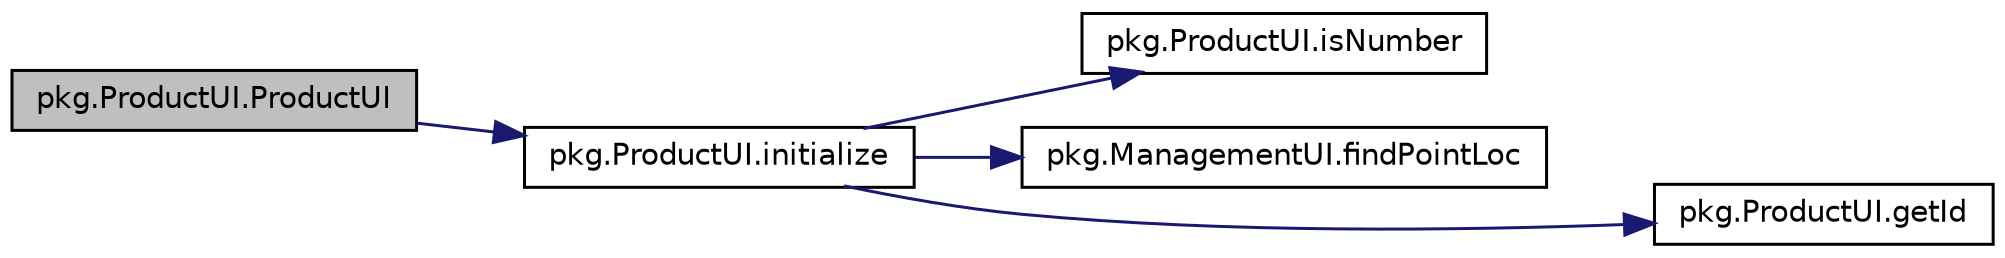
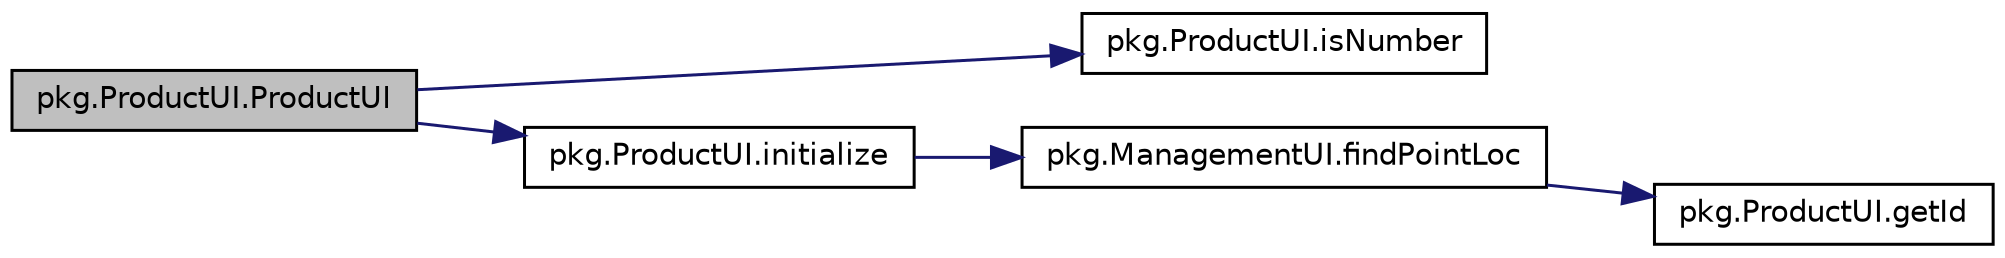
(987, 103) -> (734, 73)
(1233, 227) -> (1585, 189)
